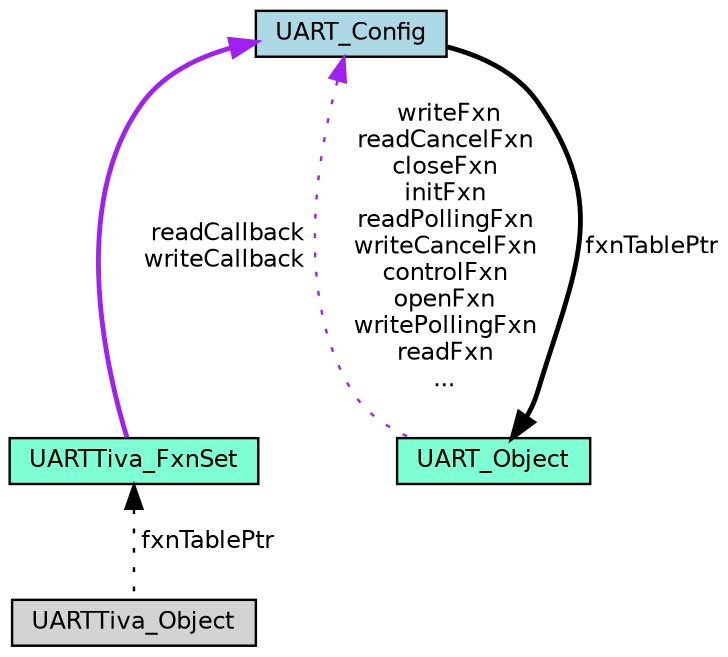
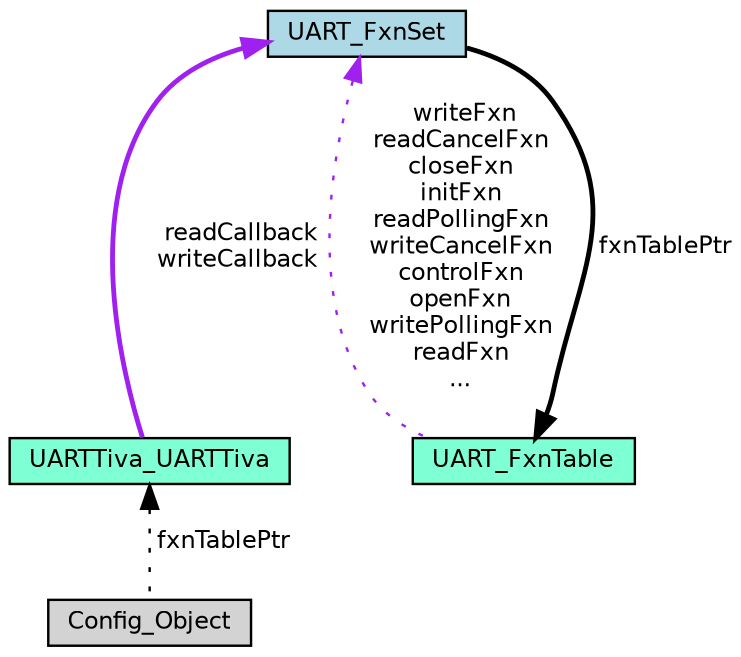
(351, 34) -> (367, 34)
(134, 461) -> (150, 461)
(494, 461) -> (524, 461)
(134, 623) -> (150, 623)
